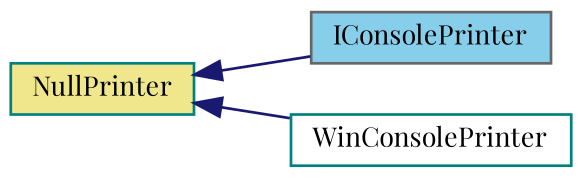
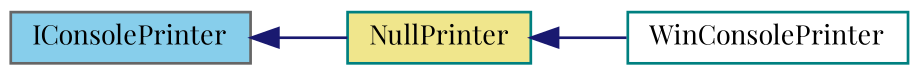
(266, 63) -> (313, 38)
